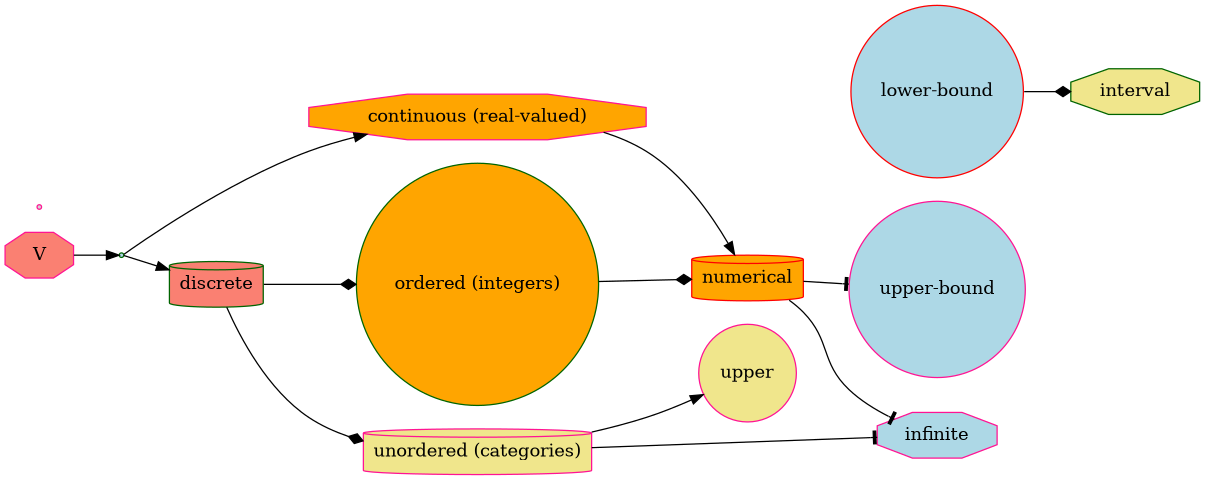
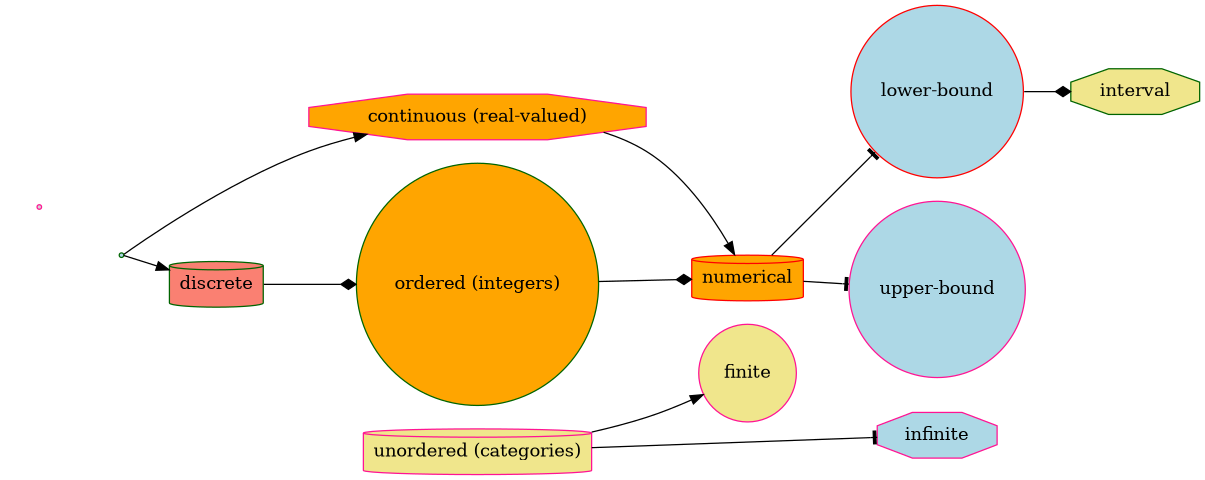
(39, 255) -> none
(831, 365) -> (821, 206)
(748, 373) -> (748, 373)
(274, 385) -> none
